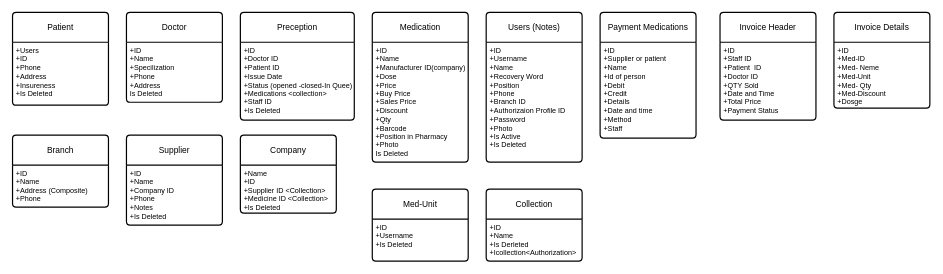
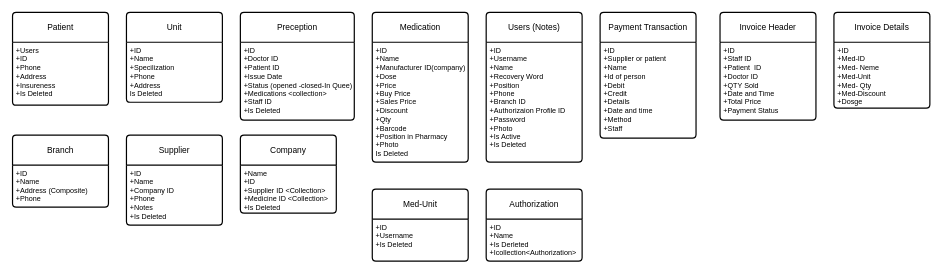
(174, 27) -> (174, 27)
(648, 27) -> (648, 27)
(534, 204) -> (534, 204)
